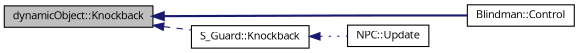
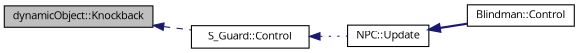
(316, 16) -> (453, 26)
(250, 37) -> (250, 37)
